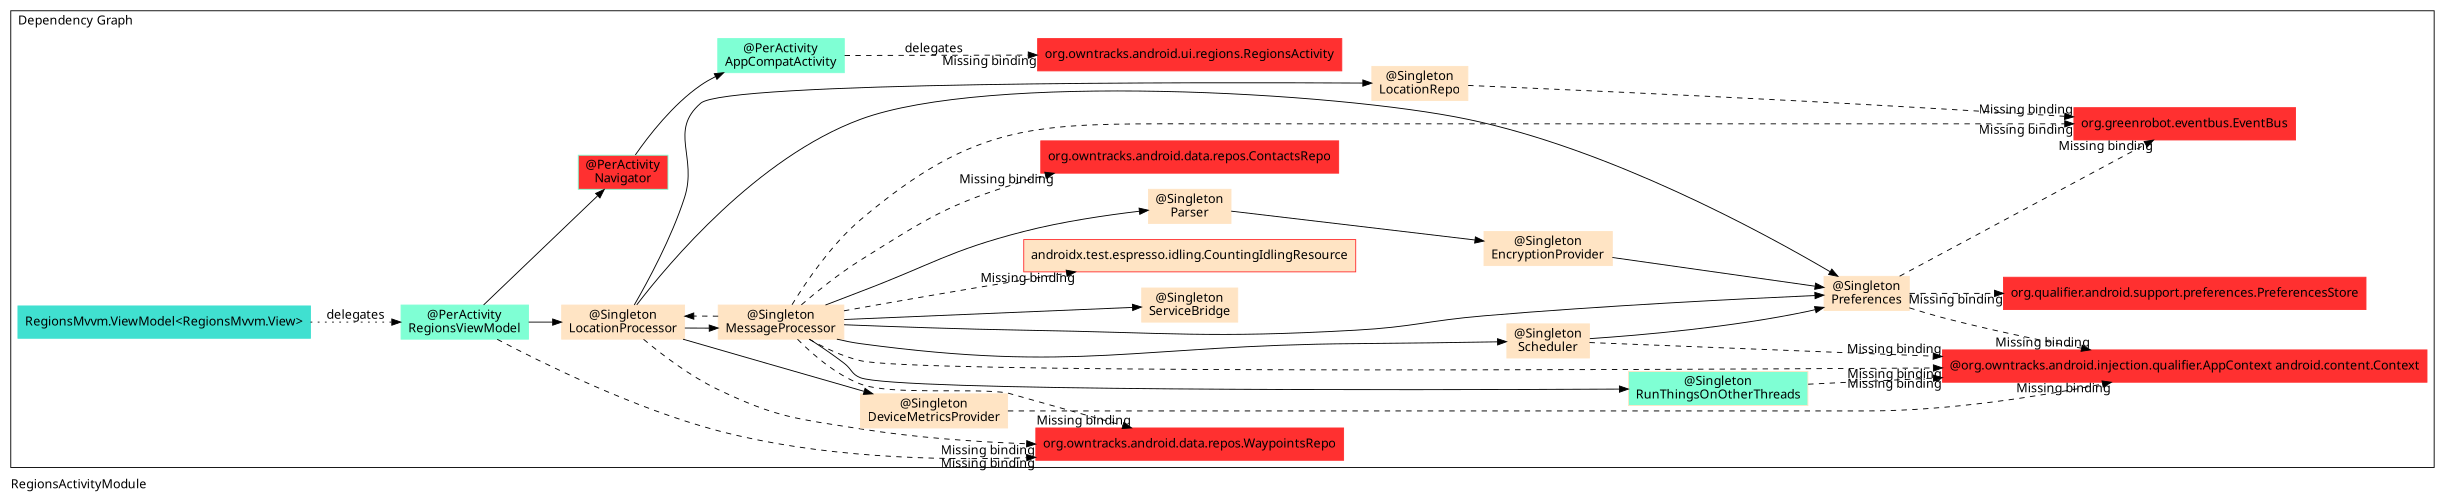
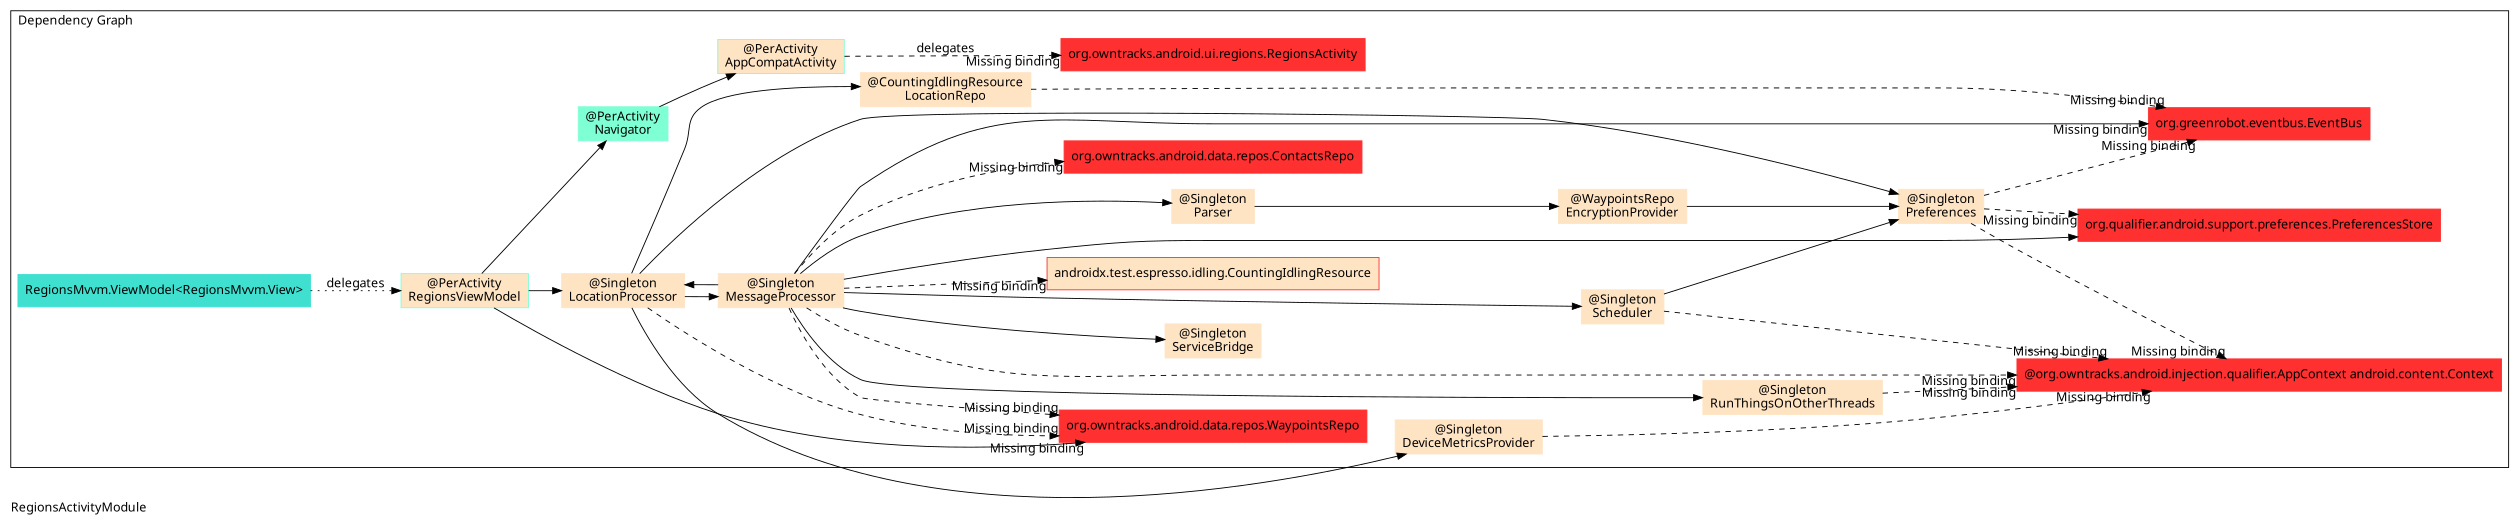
(781, 56) -> (781, 57)
(1420, 83) -> (946, 90)
(1396, 124) -> (1438, 124)
(623, 172) -> (623, 124)
(1548, 249) -> (1623, 206)
(706, 316) -> (706, 285)
(465, 322) -> (465, 291)
(1330, 331) -> (1455, 240)
(1718, 388) -> (1793, 397)
(753, 439) -> (772, 428)
